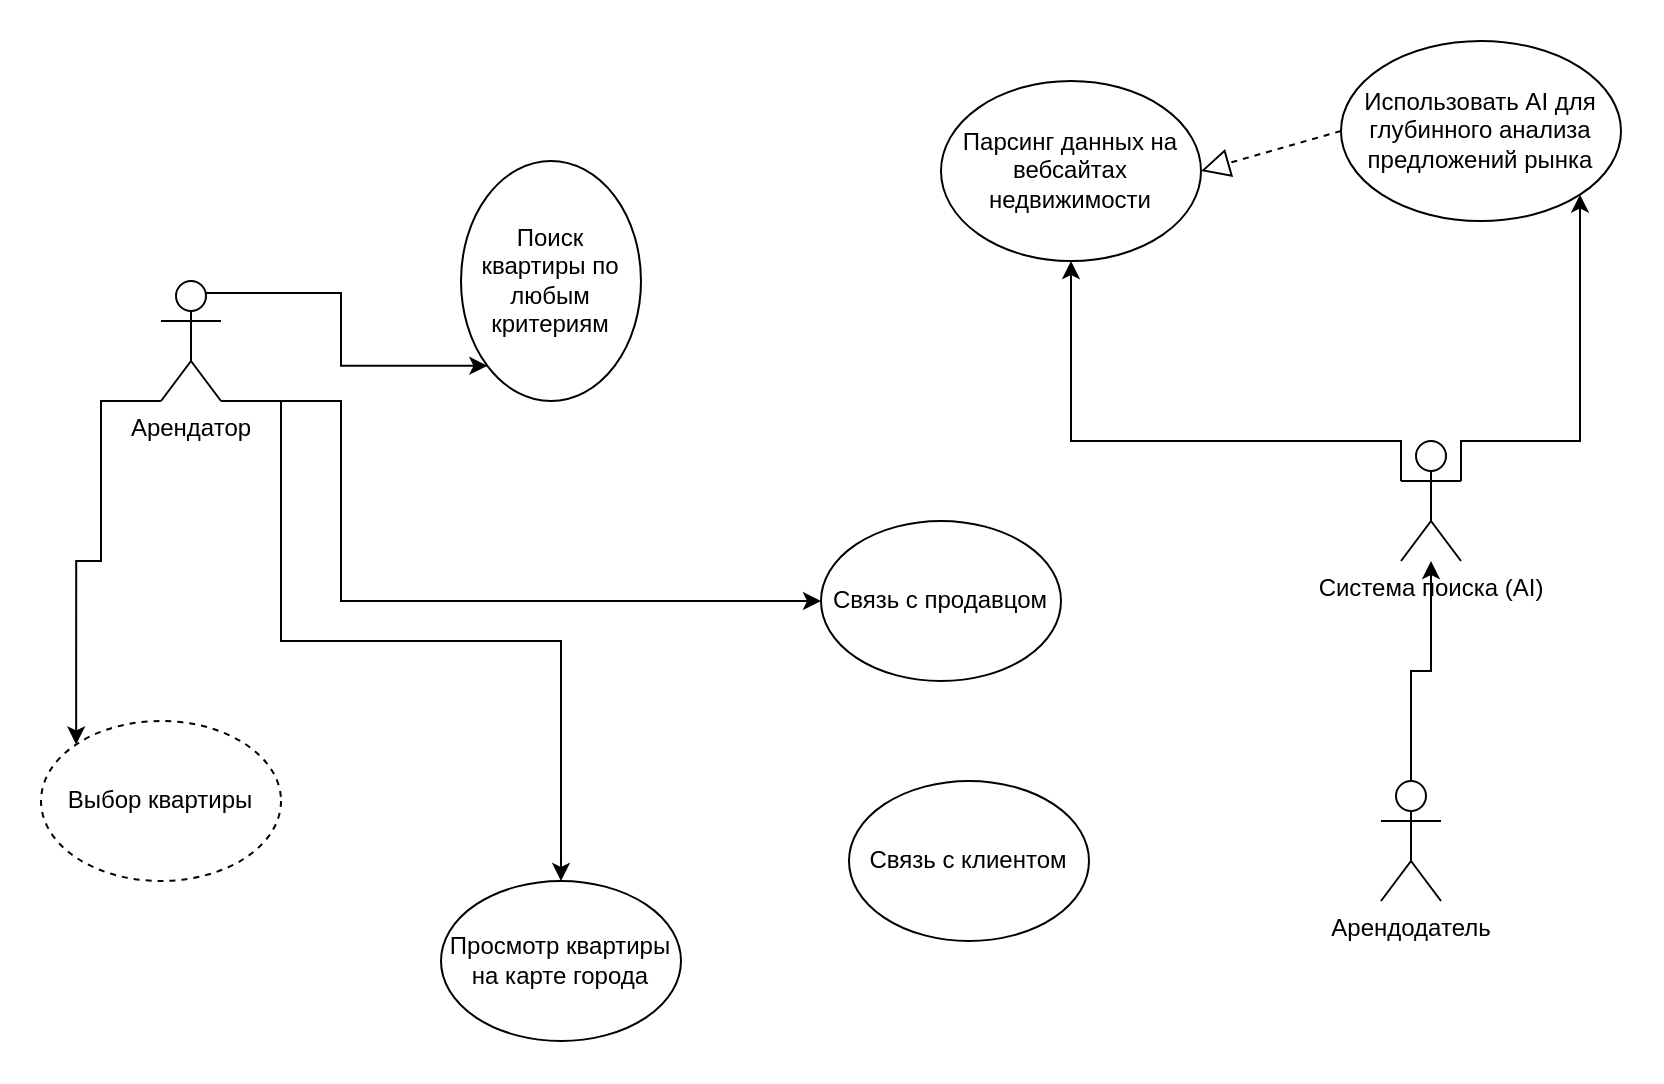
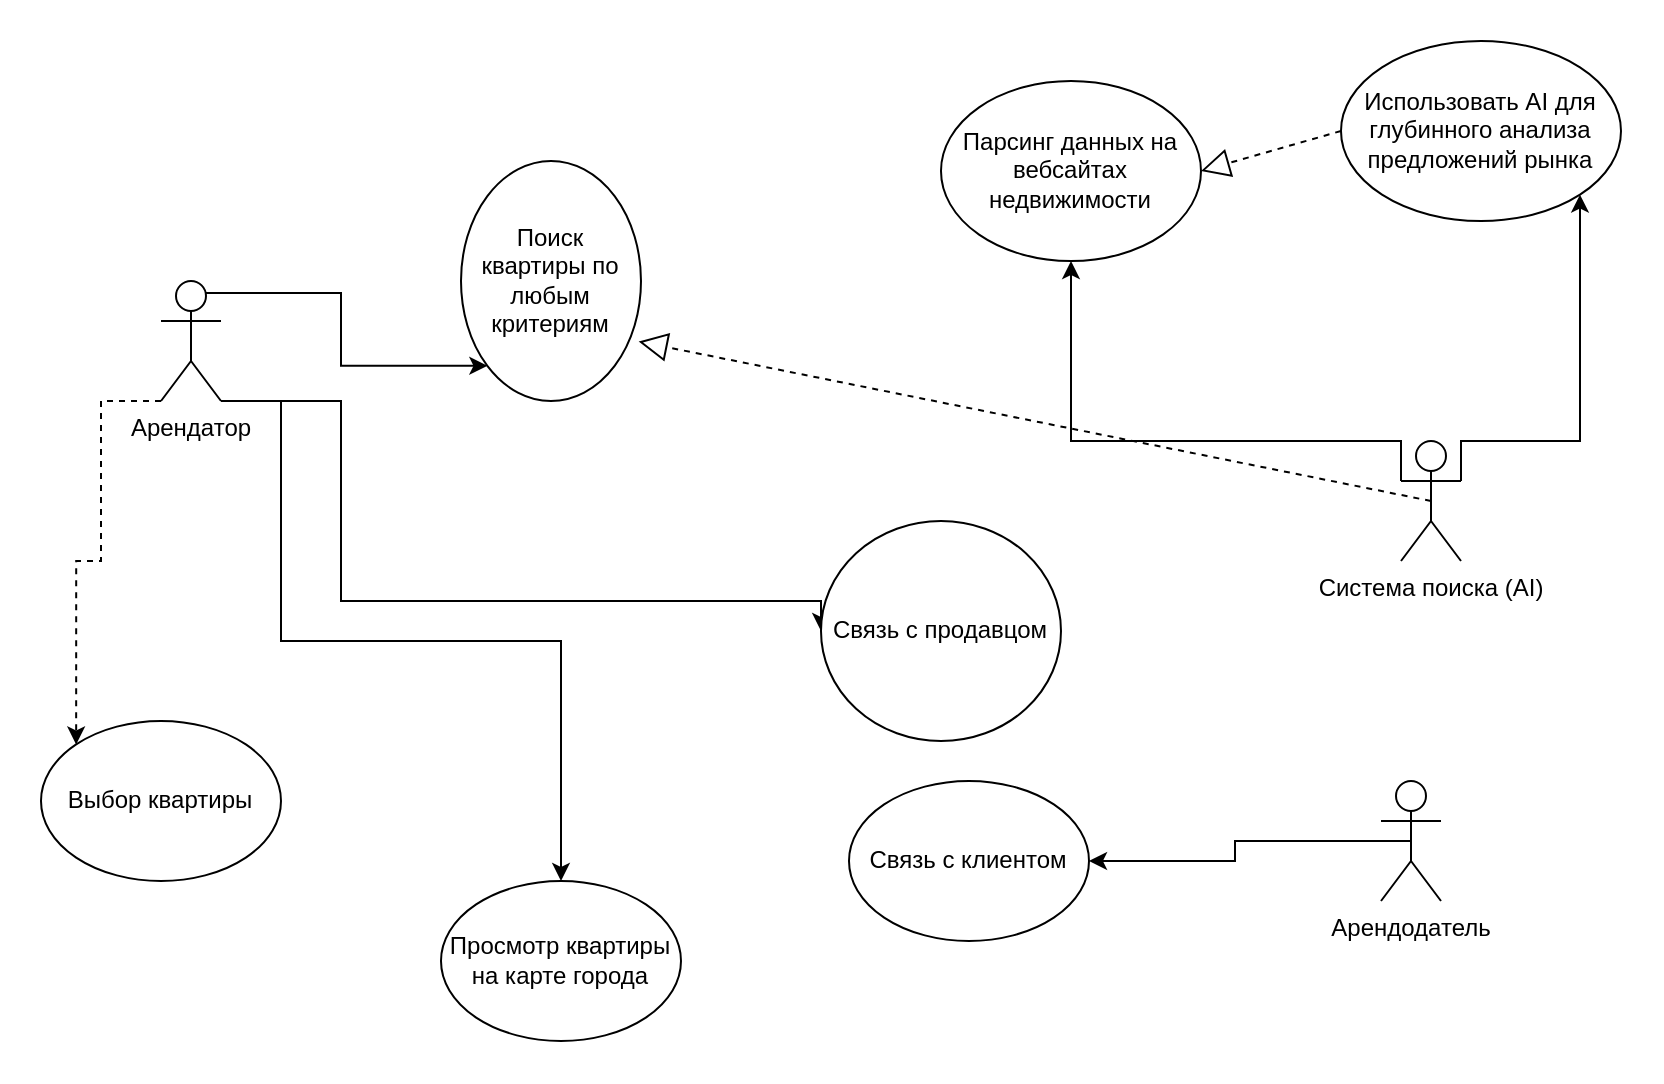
none -> (891, 392)
(101, 546) -> (101, 546)
(941, 601) -> (941, 631)
(1414, 671) -> (1245, 841)
(161, 801) -> (161, 801)
